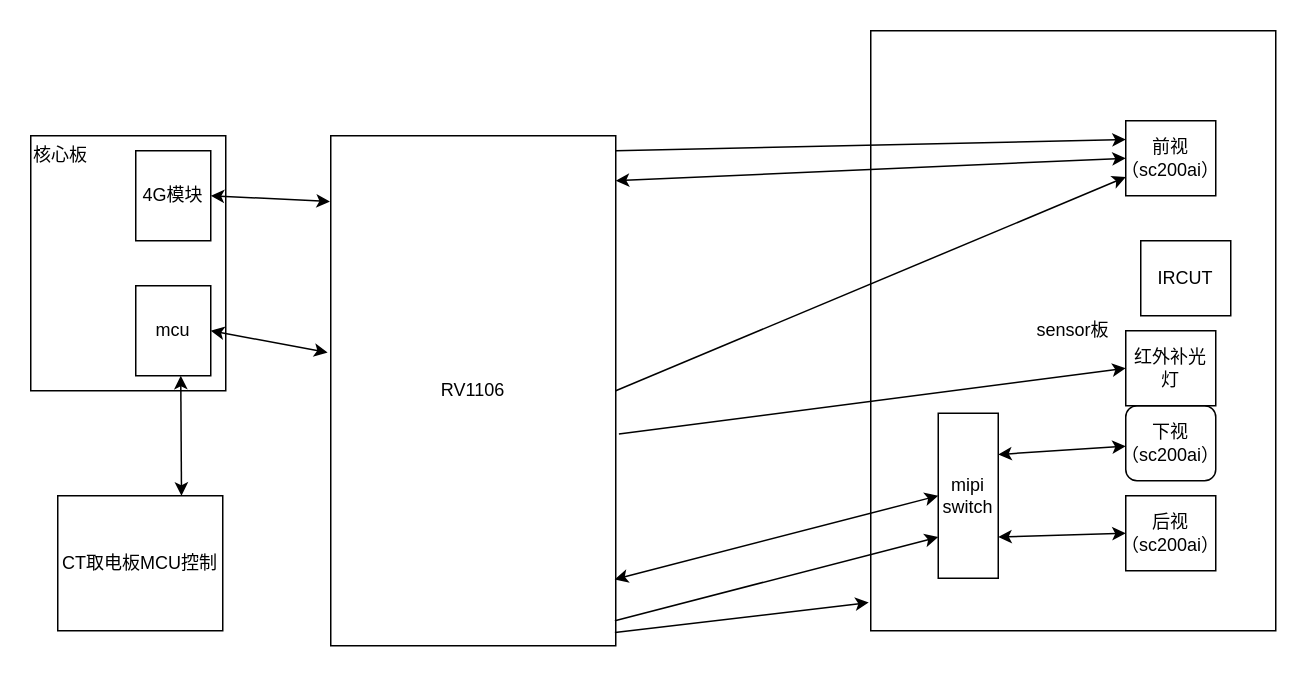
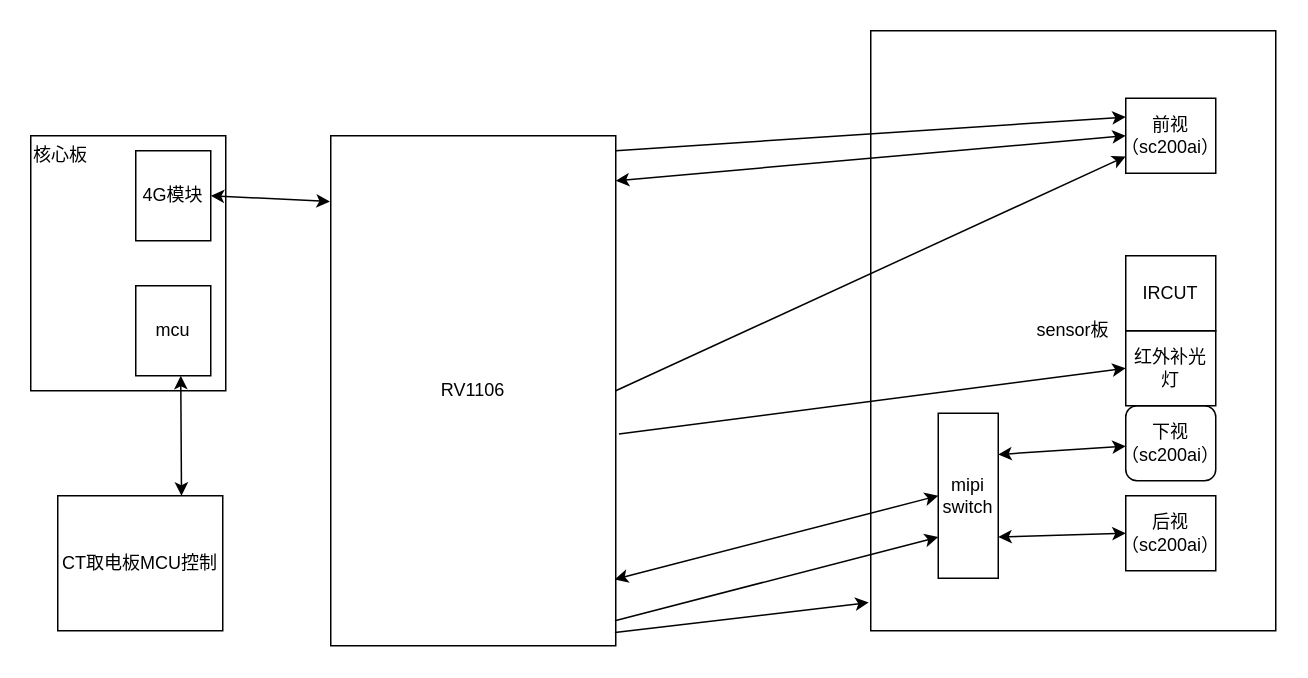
(1171, 158) -> (1171, 136)
(1186, 278) -> (1171, 293)
(269, 342) -> none
